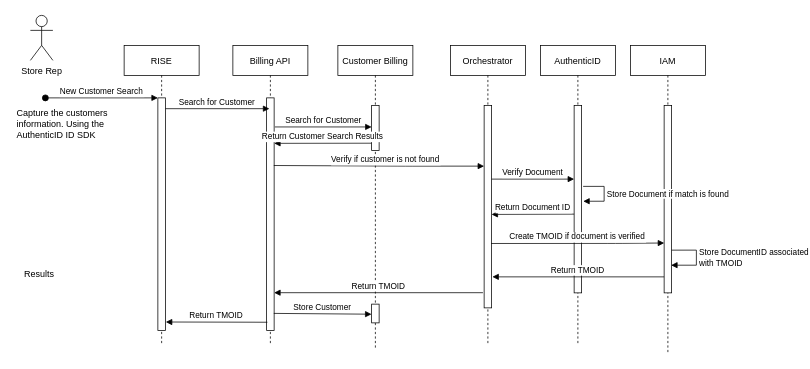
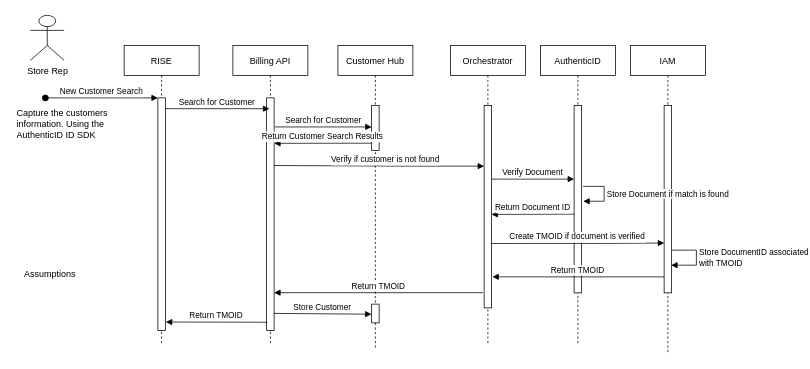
(42, 38) -> (47, 38)
(375, 61) -> (375, 61)
(41, 274) -> (51, 274)
